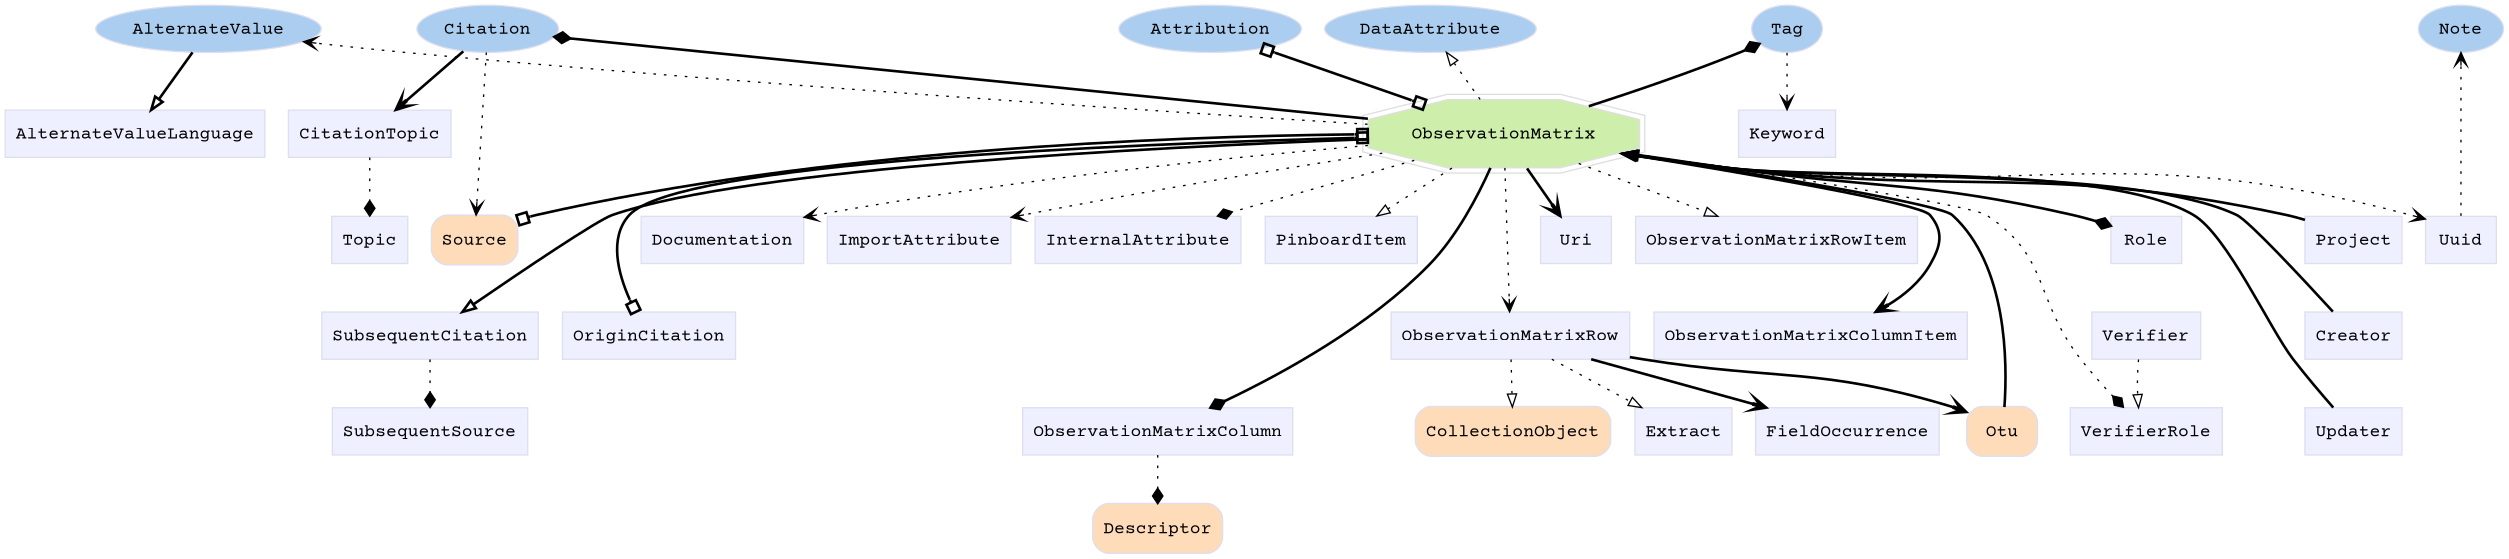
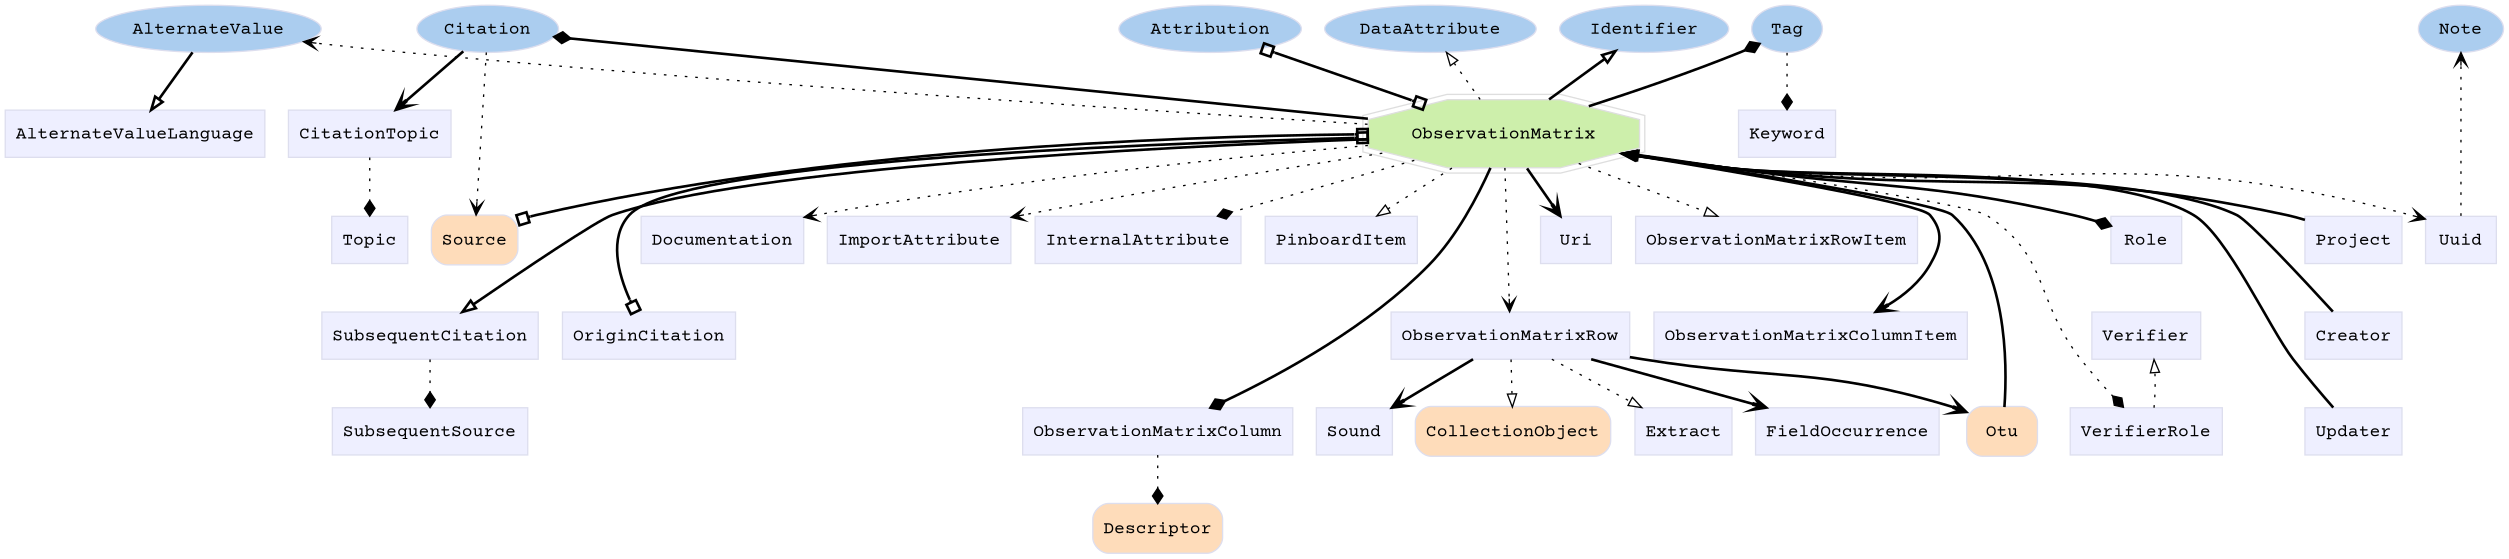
none -> (1644, 29)
(1787, 75) -> (1787, 75)
(2137, 377) -> (2155, 390)
none -> (1354, 431)
